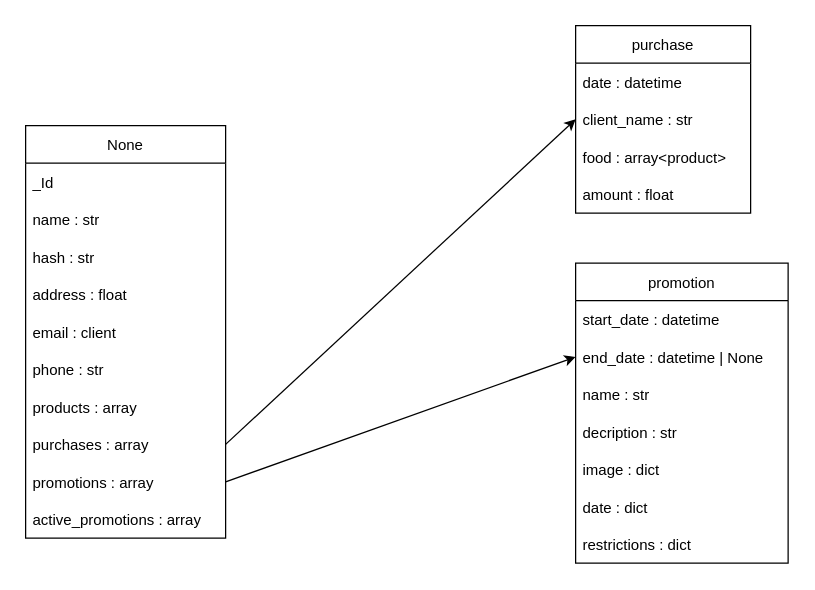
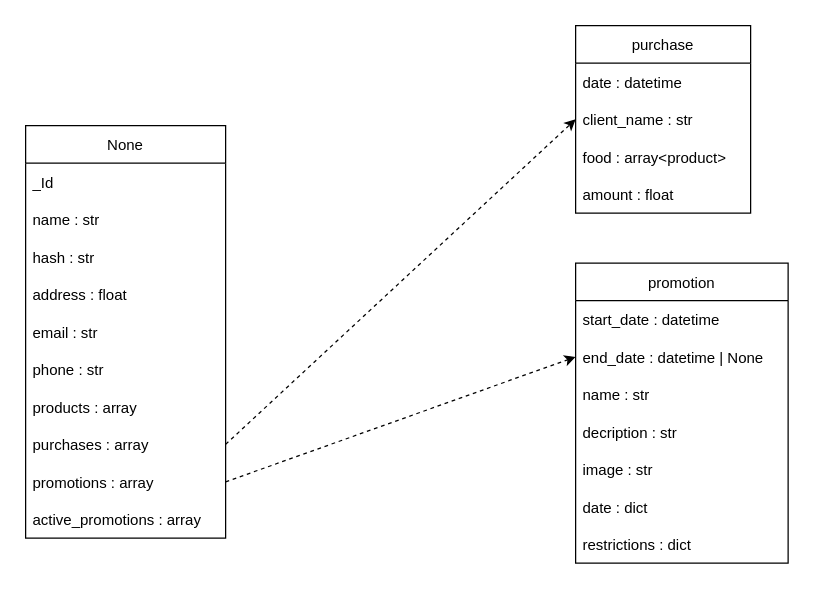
(397, 285) -> (397, 285)
(78, 333) -> (69, 333)
(396, 421) -> (396, 421)
(623, 470) -> (621, 470)
